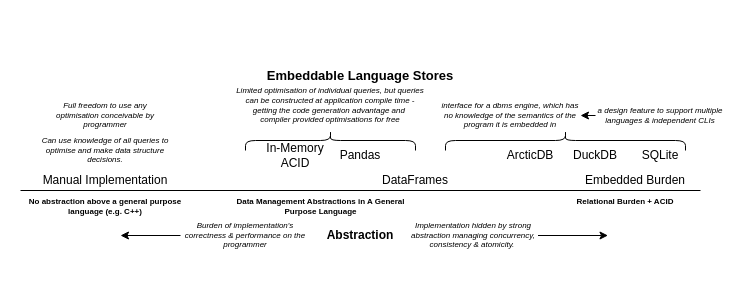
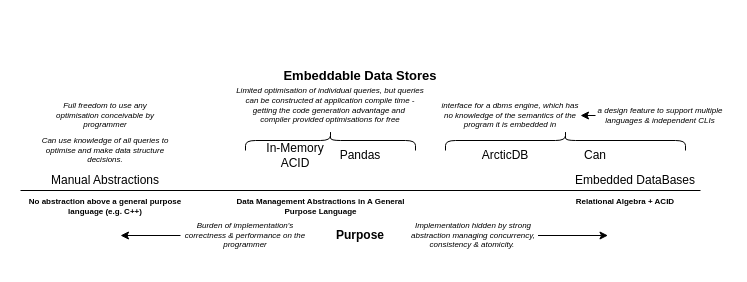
(361, 76) -> (361, 76)
(531, 156) -> (506, 156)
(596, 156) -> (596, 156)
(661, 156) -> none
(106, 181) -> (106, 181)
(416, 181) -> none
(636, 181) -> (636, 181)
(626, 202) -> (626, 202)
(361, 236) -> (361, 236)
